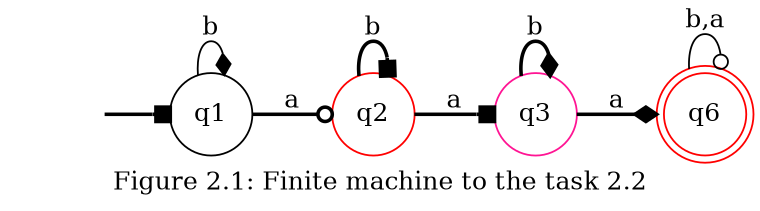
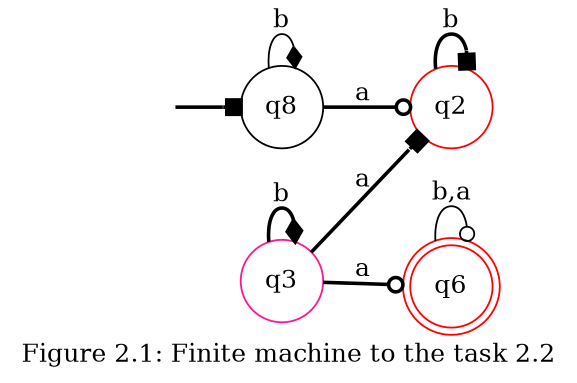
(211, 114) -> (282, 107)
(445, 114) -> (360, 201)
(606, 114) -> (356, 283)
